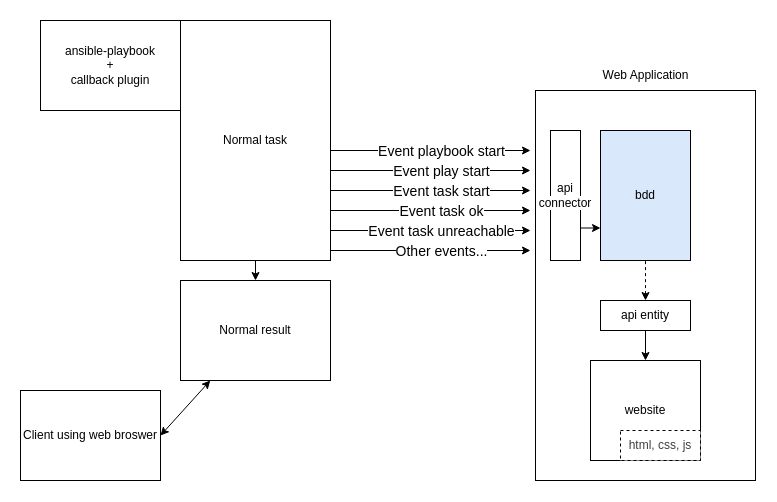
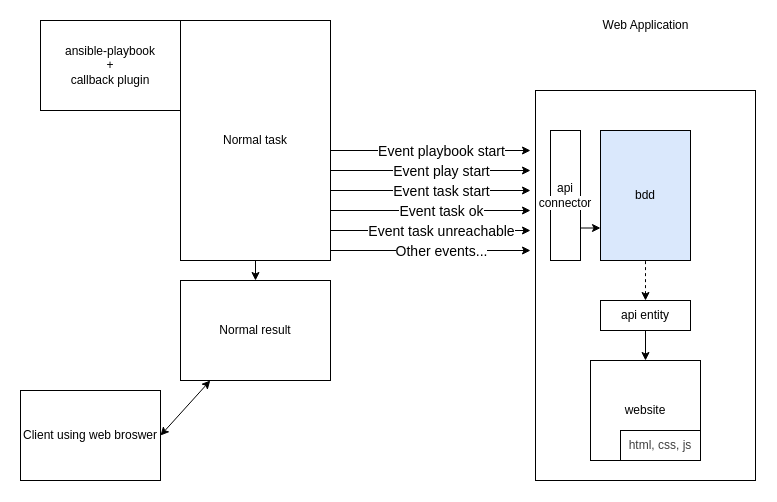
(646, 76) -> (646, 26)
(661, 446) -> (661, 446)
